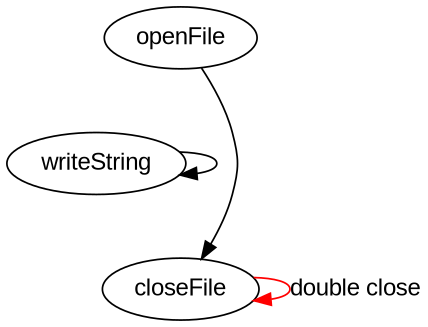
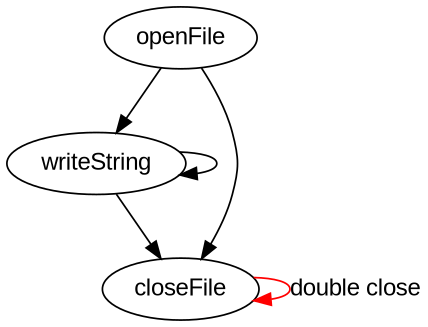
none -> (144, 93)
none -> (134, 219)
